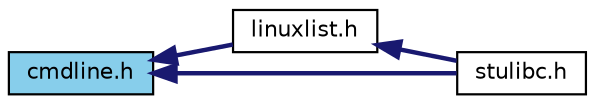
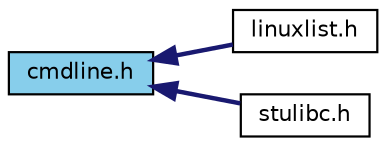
(428, 55) -> none
